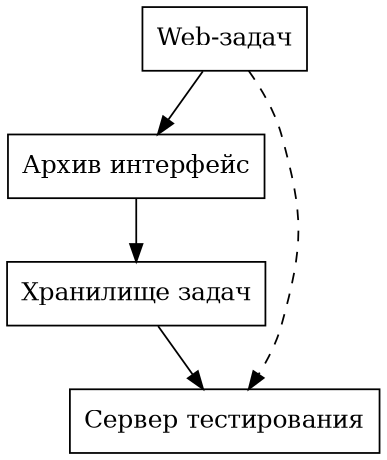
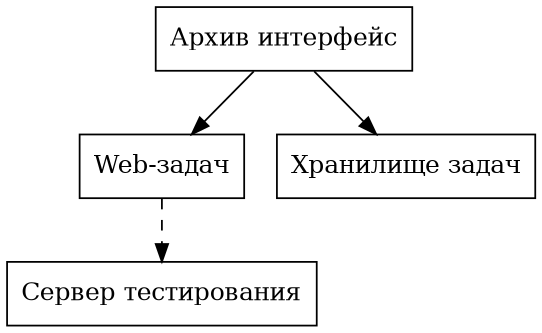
(186, 95) -> (229, 96)
(175, 350) -> none
